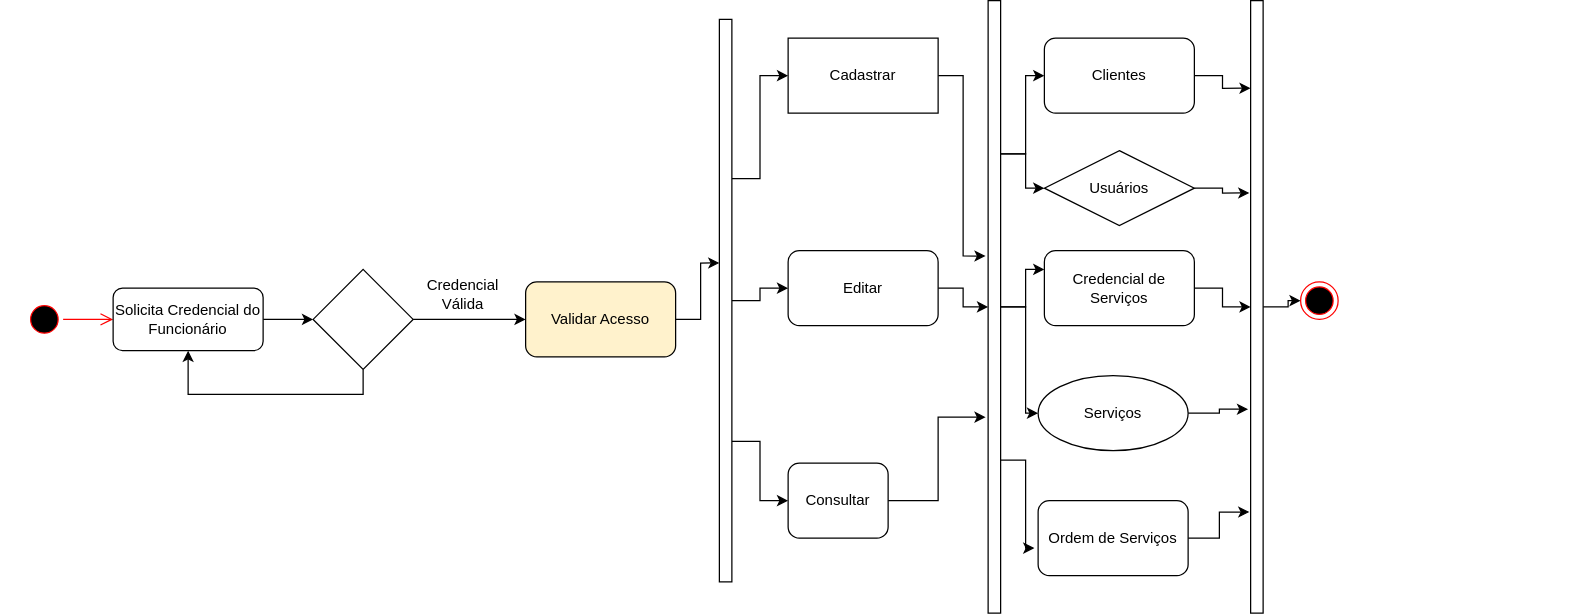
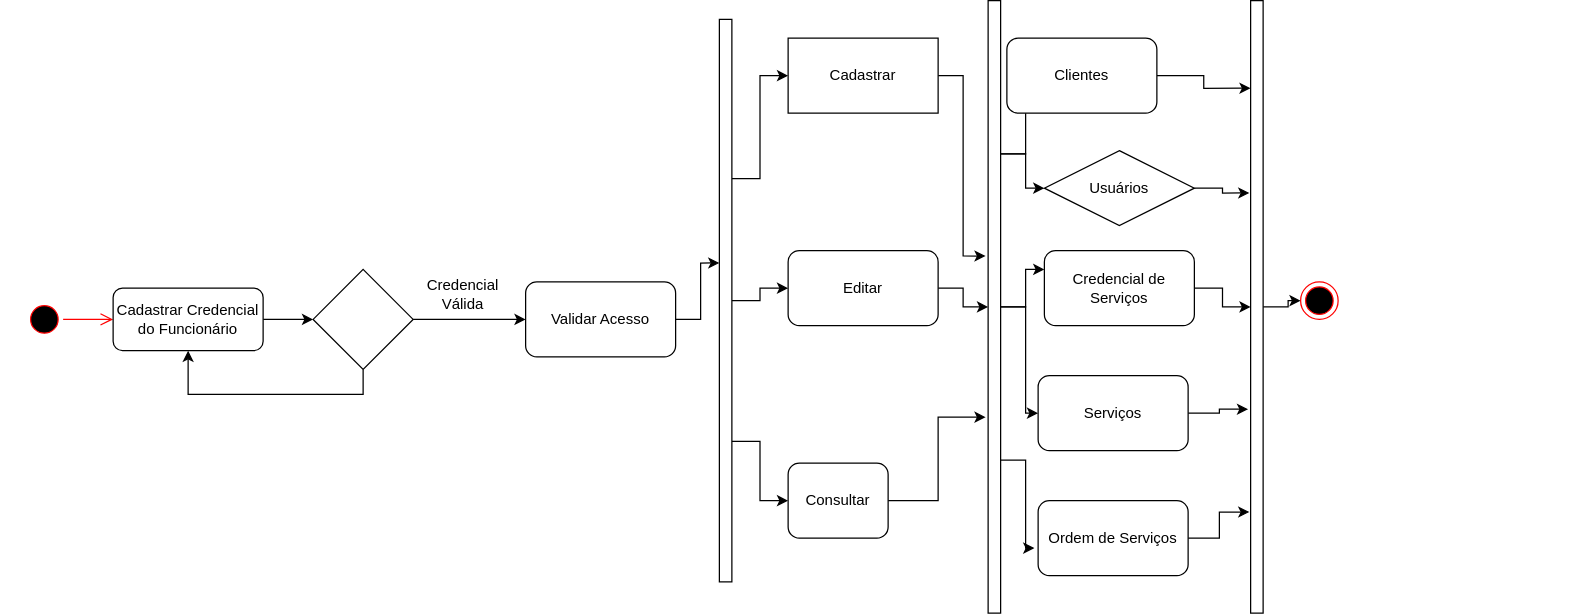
(1119, 76) -> (1082, 76)
(188, 319) -> (188, 319)
(601, 319) -> (601, 319)
(1113, 413) -> (1113, 413)
